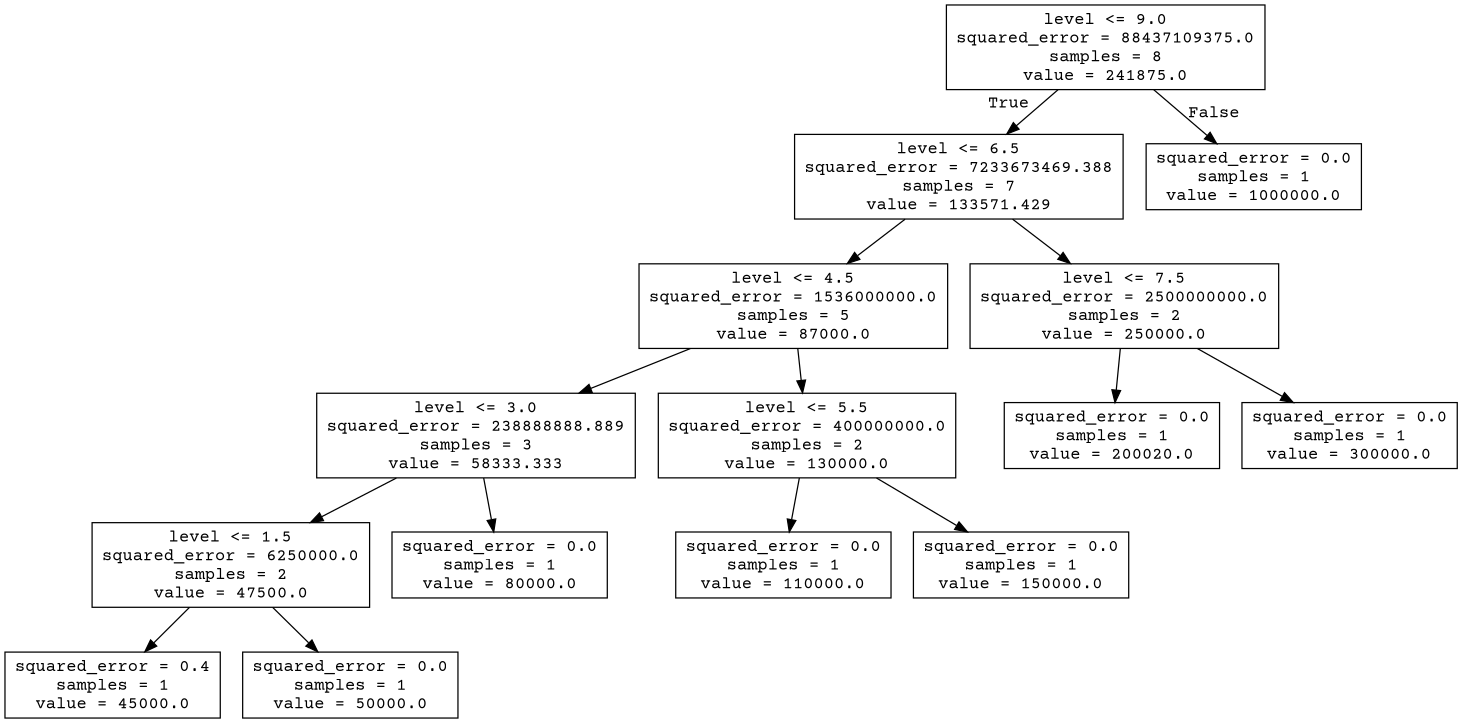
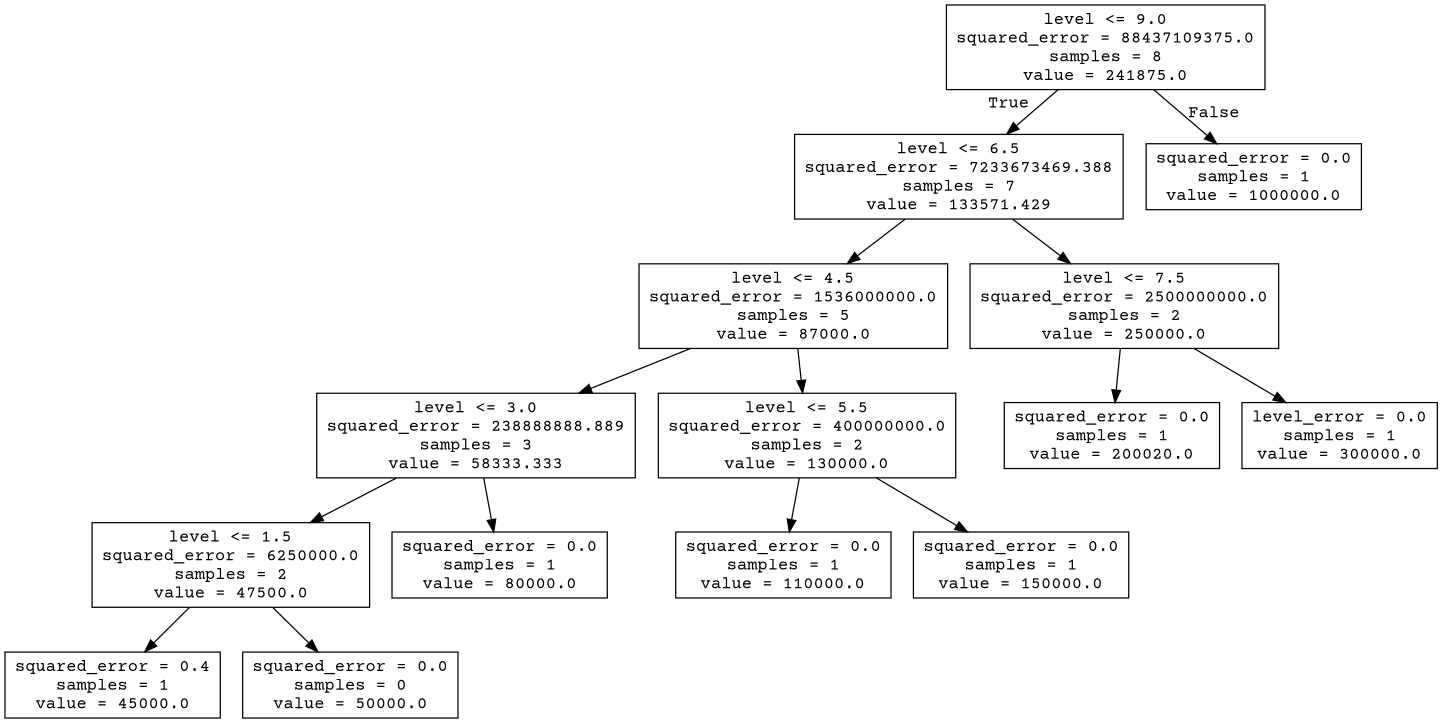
(1350, 436) -> (1340, 436)
(350, 685) -> (350, 685)
